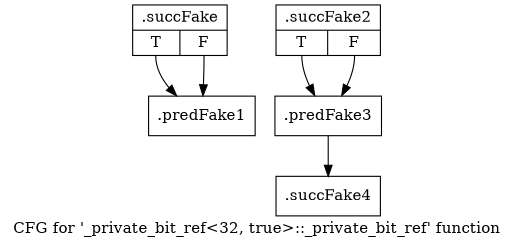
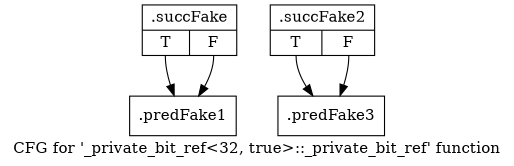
(328, 196) -> none
